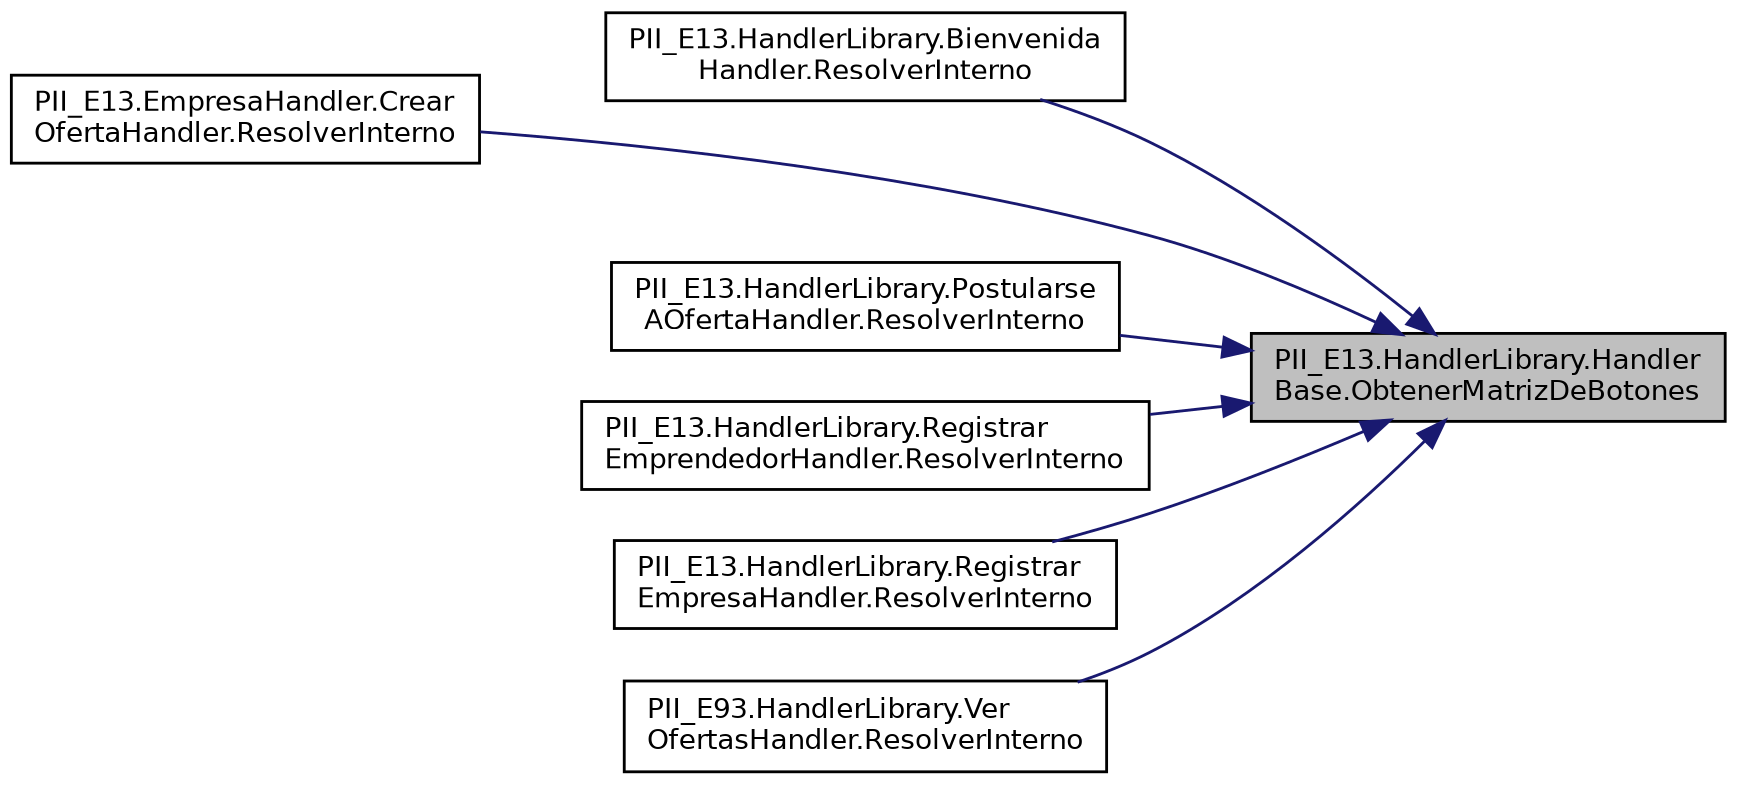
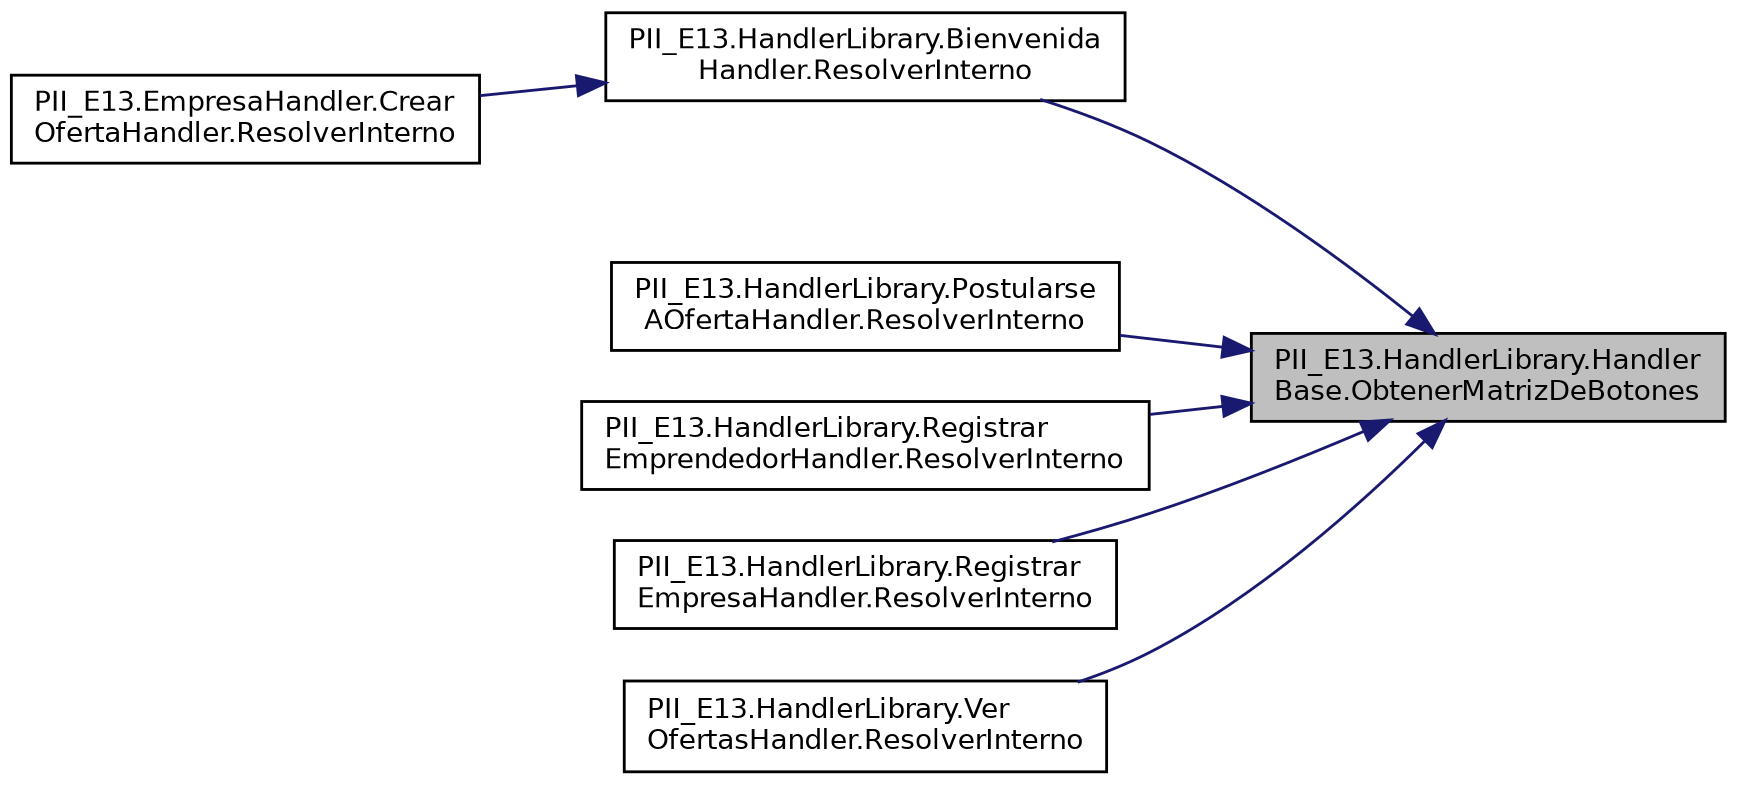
(937, 189) -> (528, 91)
(865, 726) -> (865, 726)
